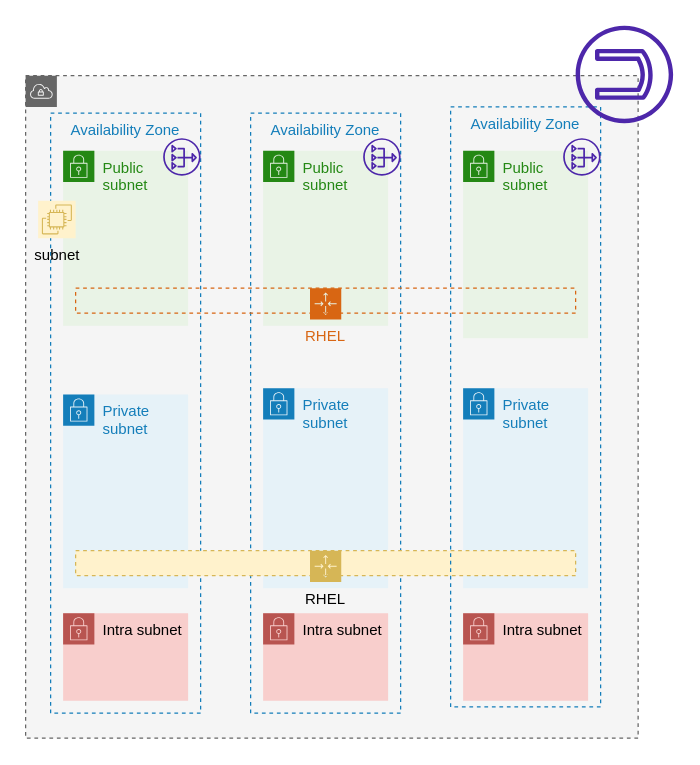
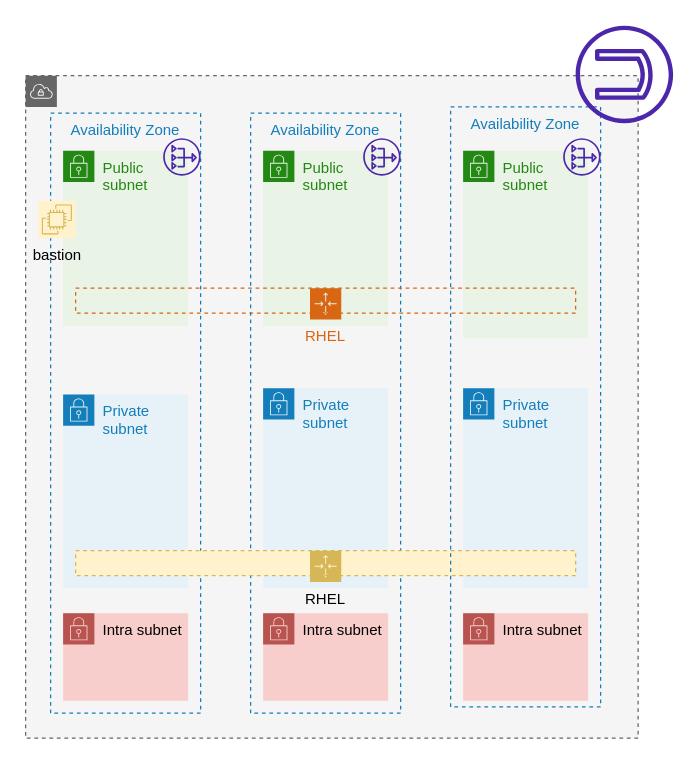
(58, 256) -> (58, 256)
